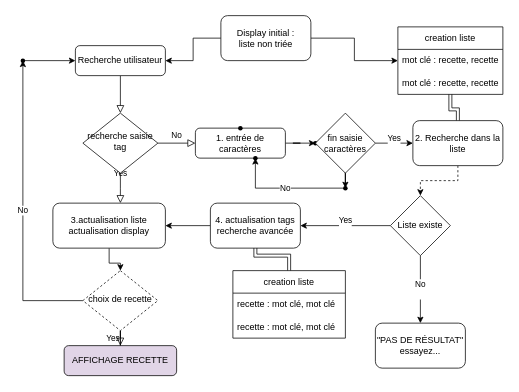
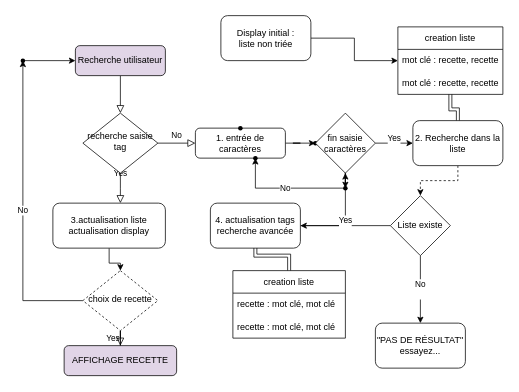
(120, 60) -> (120, 60)
(183, 60) -> none
(190, 225) -> (345, 203)
